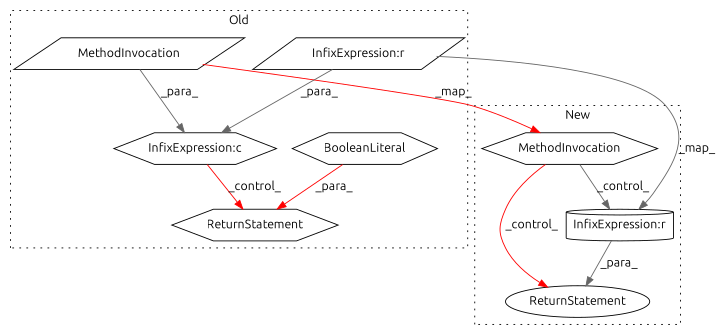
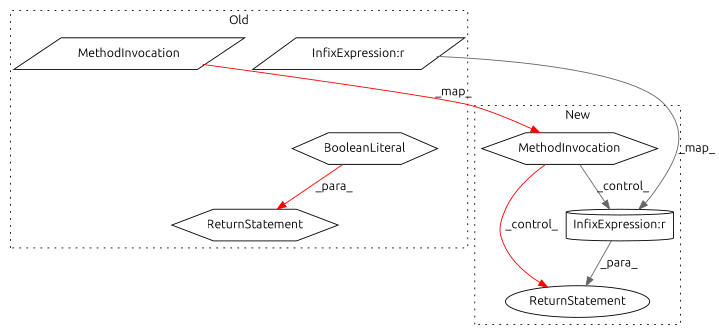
(195, 149) -> none
